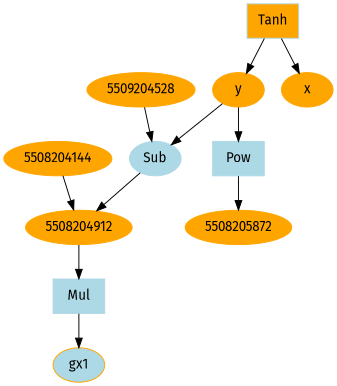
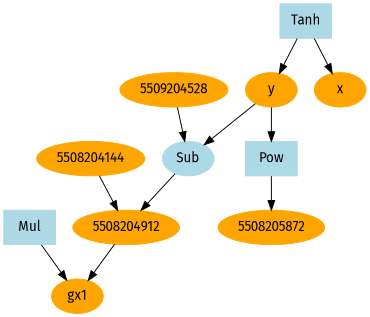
(273, 21) -> (306, 21)
(79, 257) -> (104, 258)
(79, 365) -> (77, 296)
